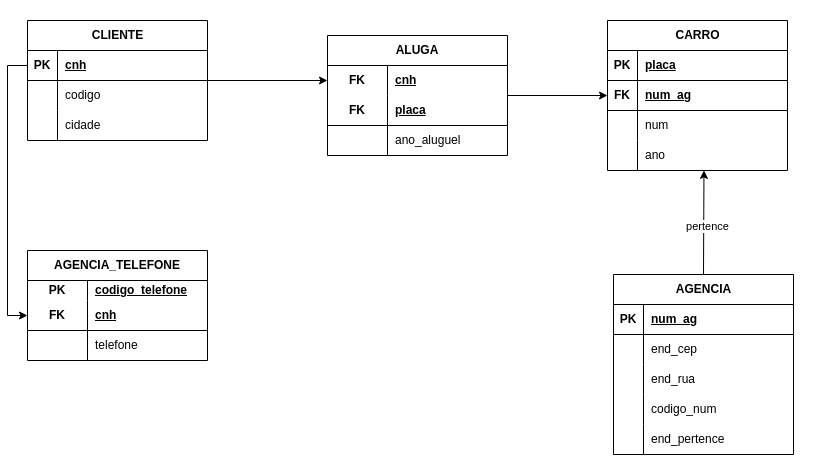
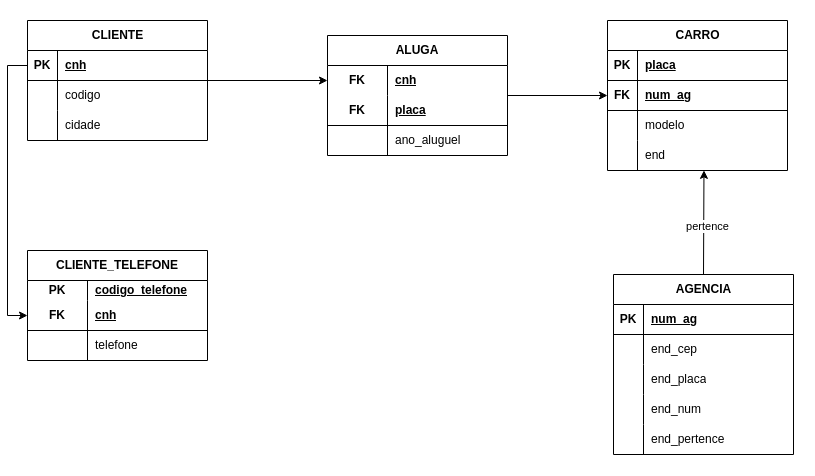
(656, 126) -> (664, 126)
(656, 156) -> (656, 156)
(118, 266) -> (118, 266)
(675, 380) -> (680, 380)
(684, 410) -> (675, 410)
